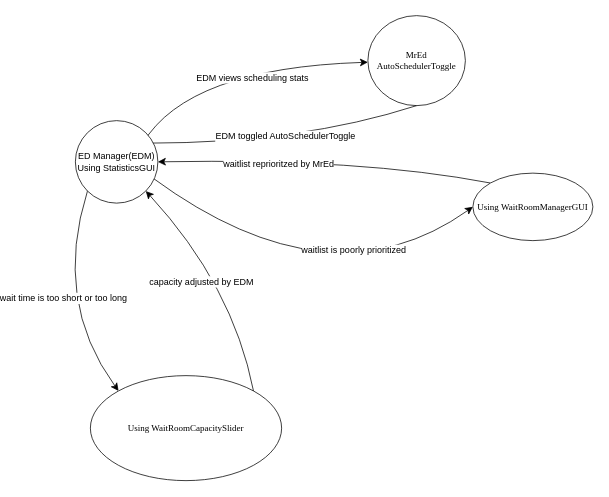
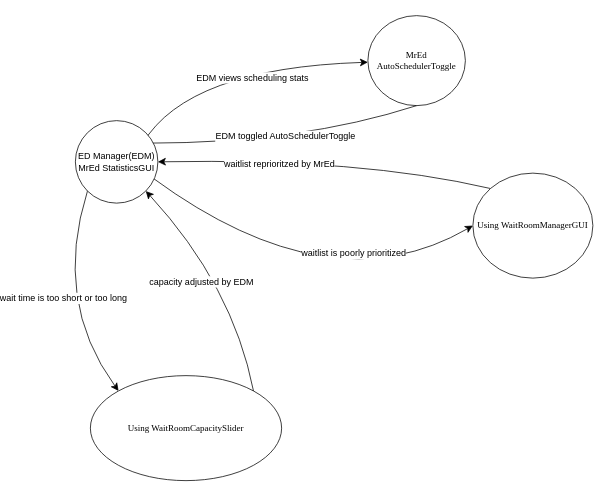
(117, 162) -> (117, 162)
(533, 207) -> (533, 225)
